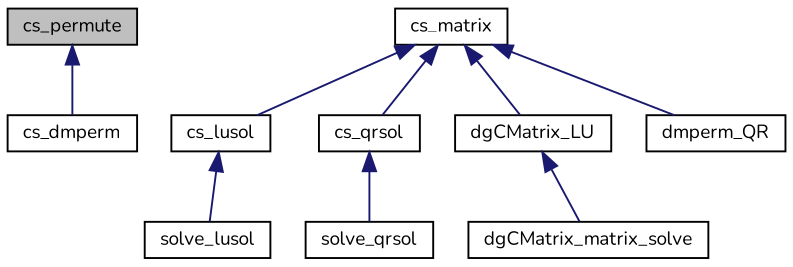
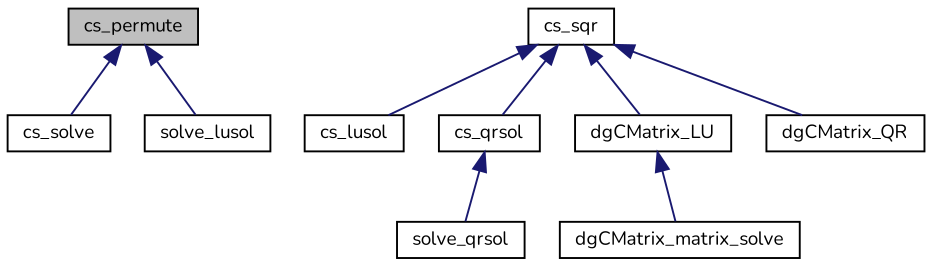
(451, 27) -> (571, 27)
(72, 133) -> (59, 133)
(716, 133) -> (845, 133)
(213, 196) -> (176, 88)
